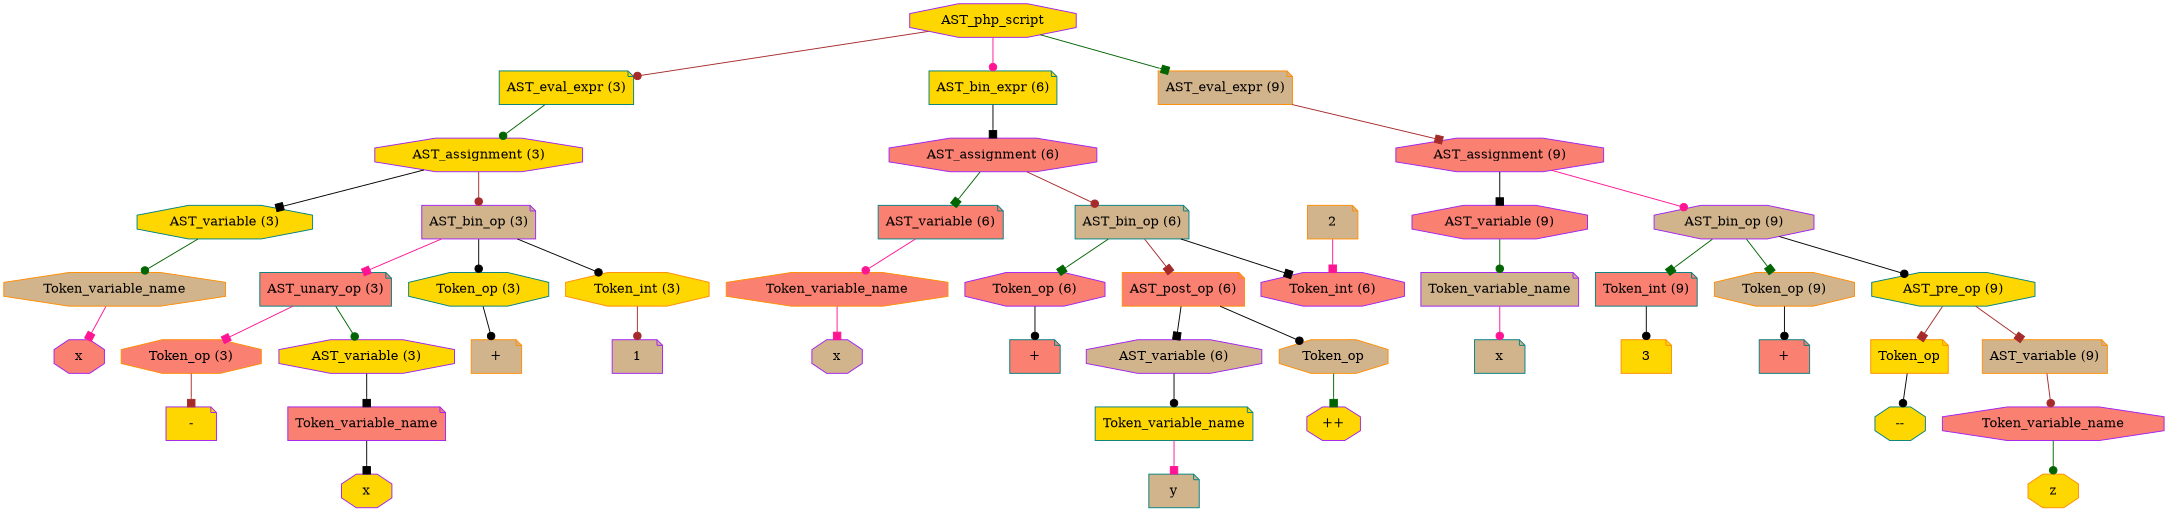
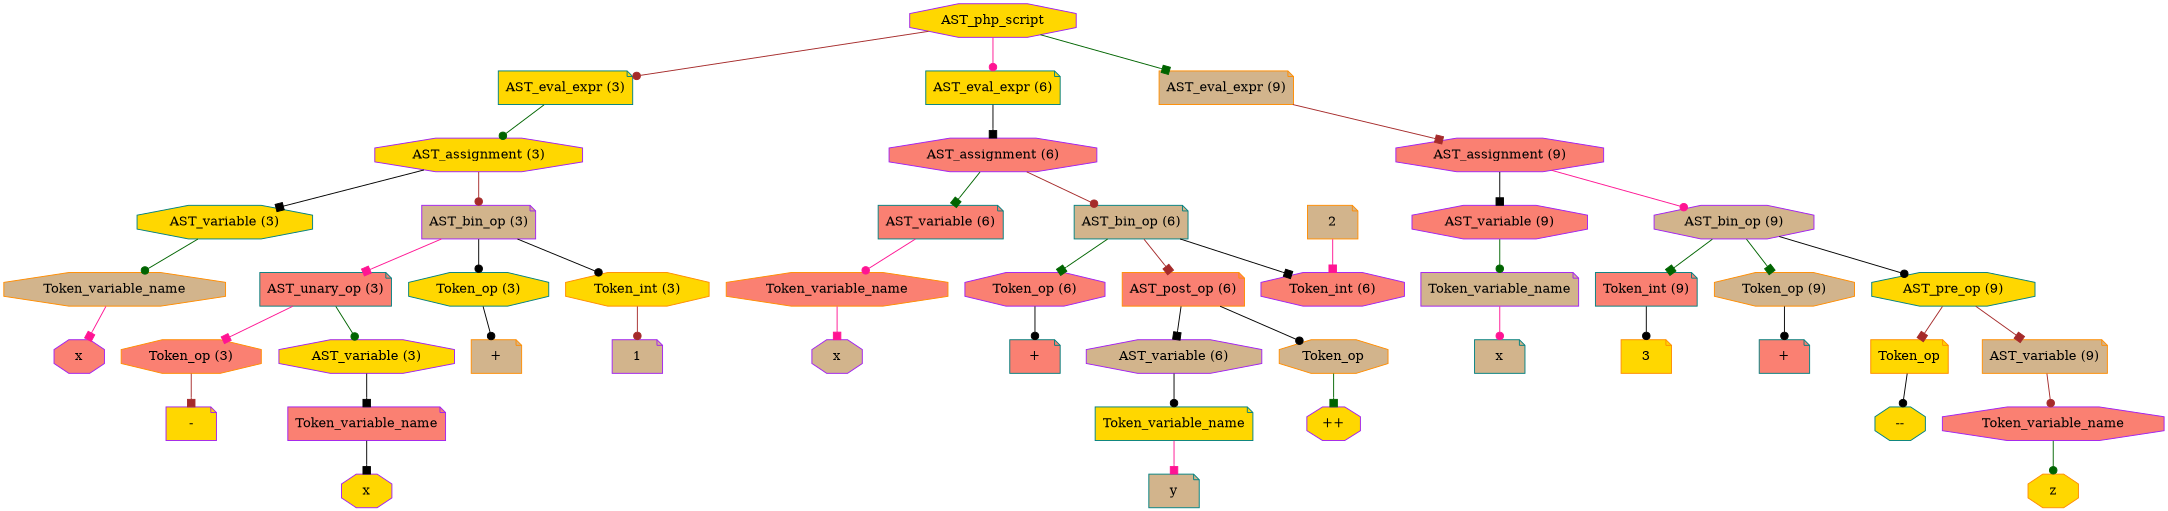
(993, 88) -> (993, 88)
